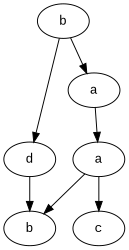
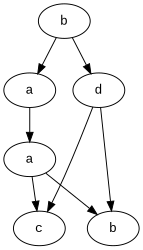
none -> (73, 155)
